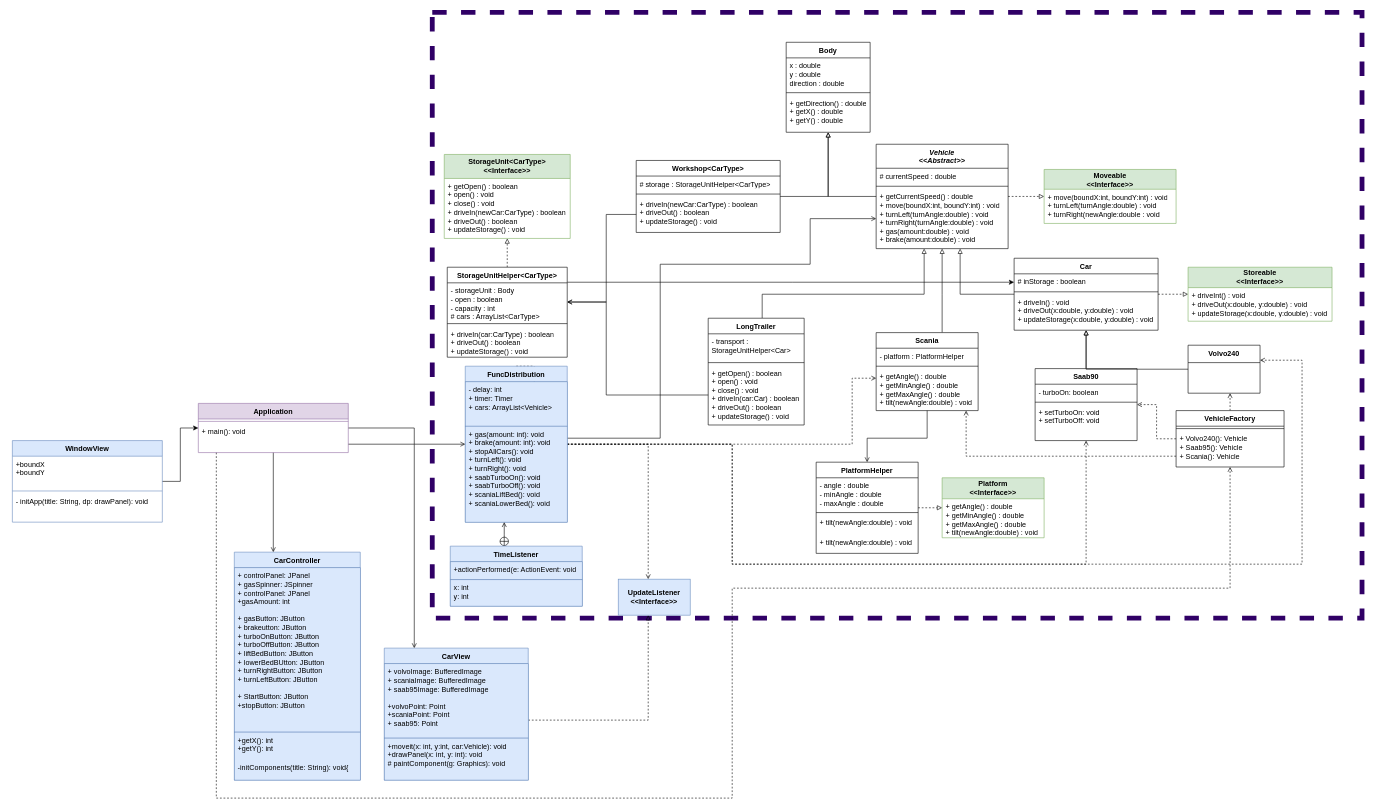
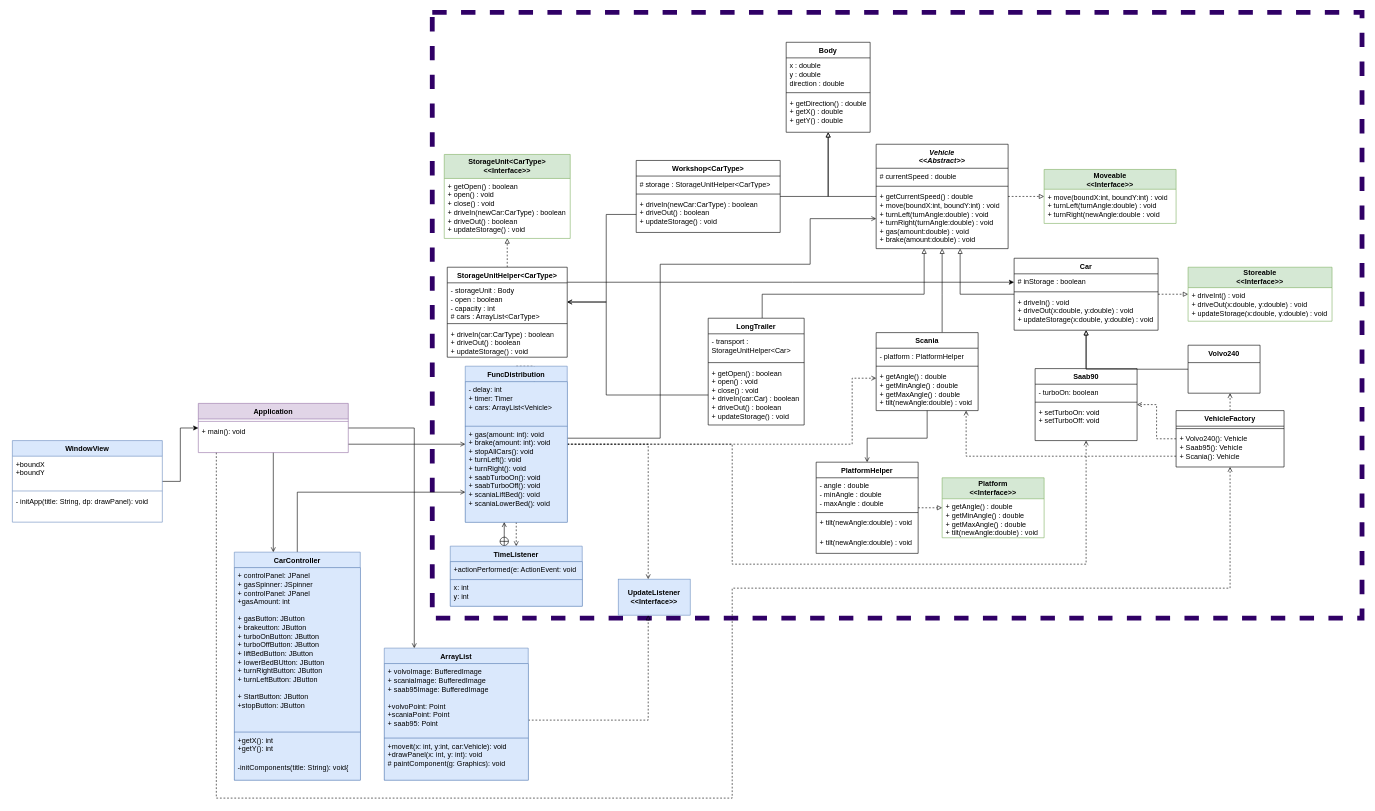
none -> (350, 492)
none -> (516, 535)
(1196, 564) -> none
(456, 657) -> (456, 657)
